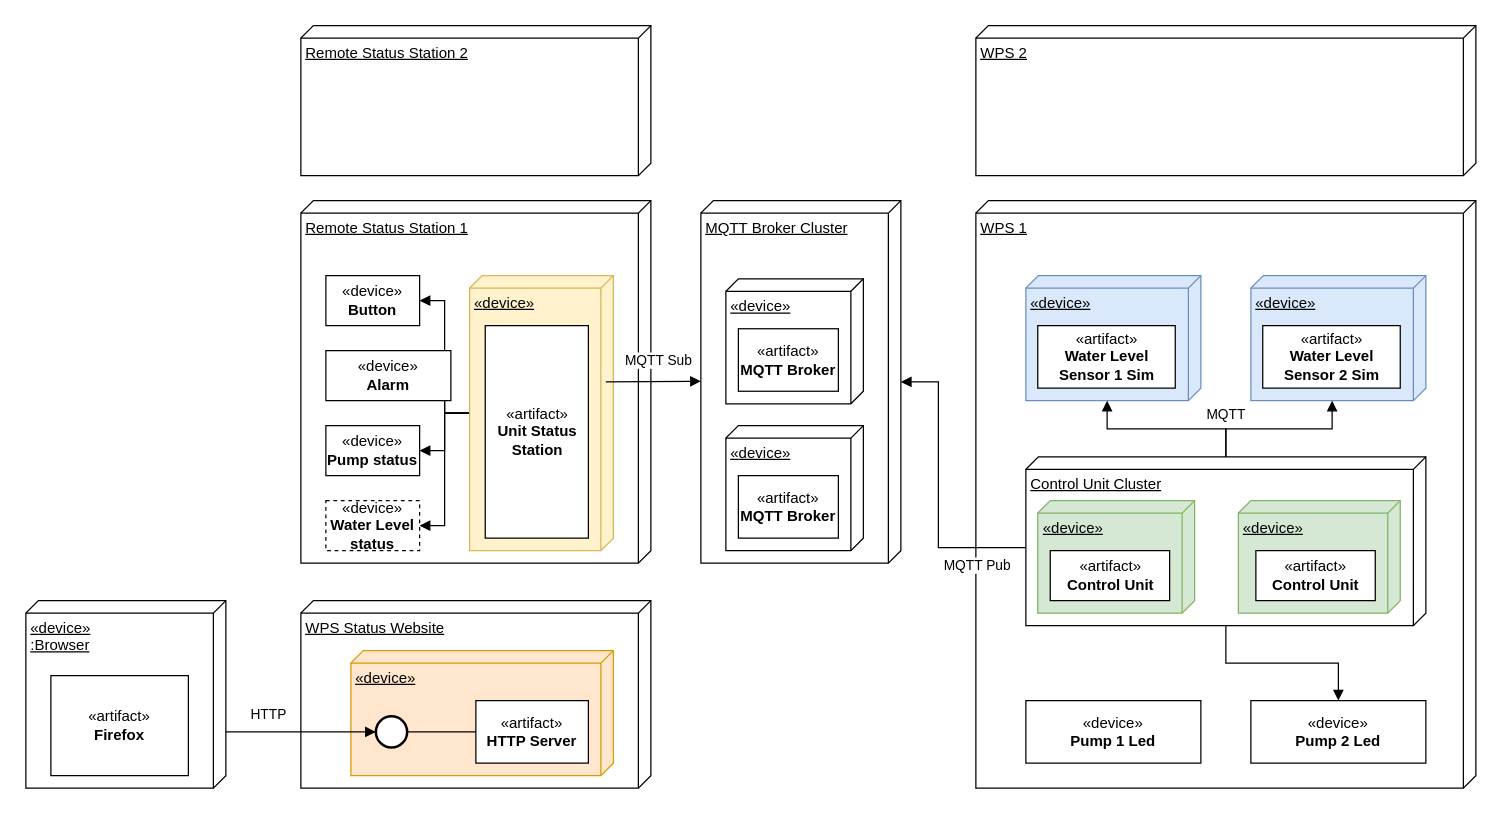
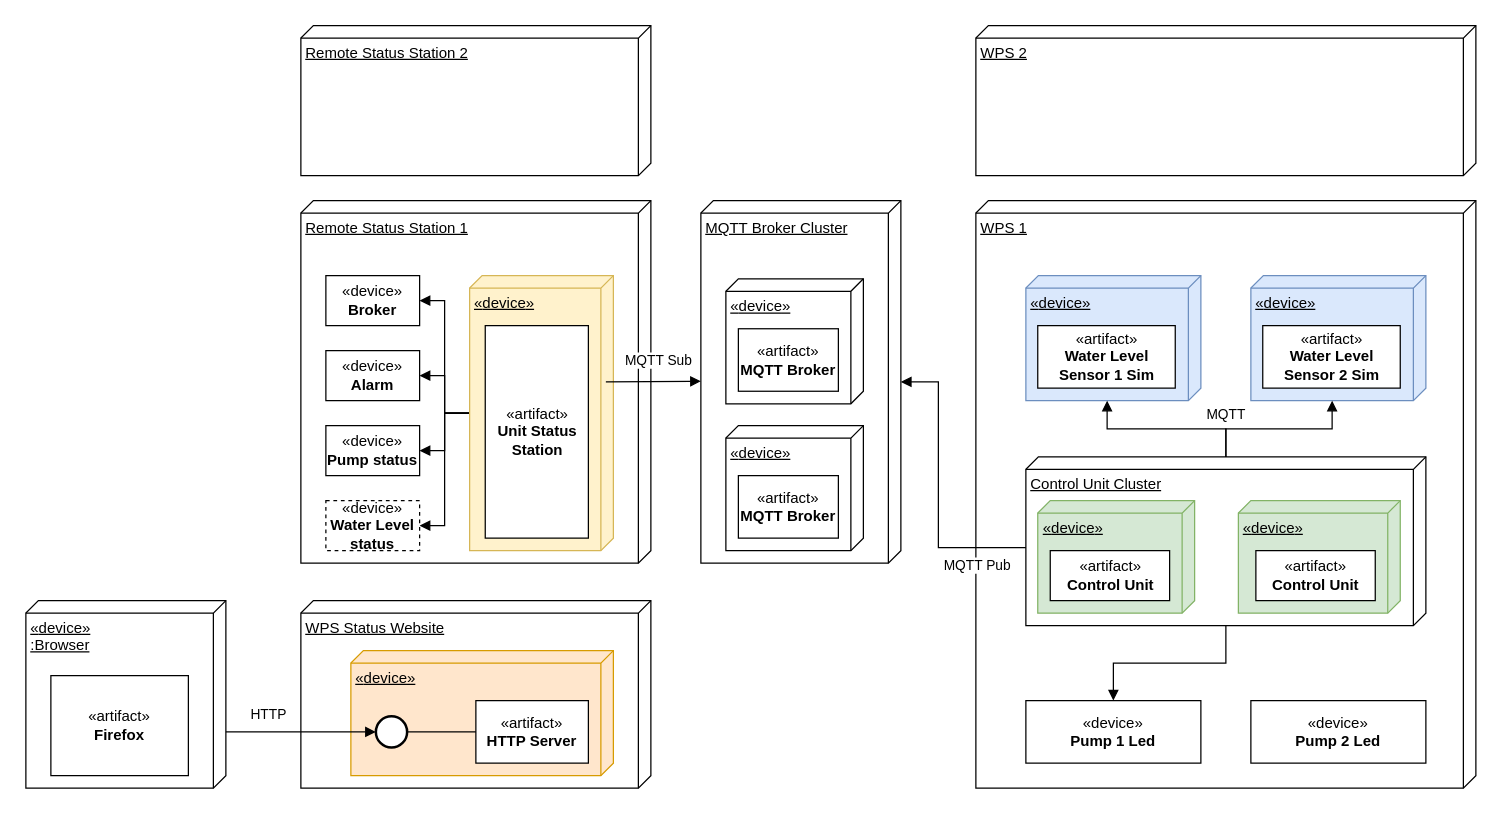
(373, 301) -> (373, 301)
(388, 376) -> (373, 376)
none -> (1155, 663)
(1296, 663) -> none
